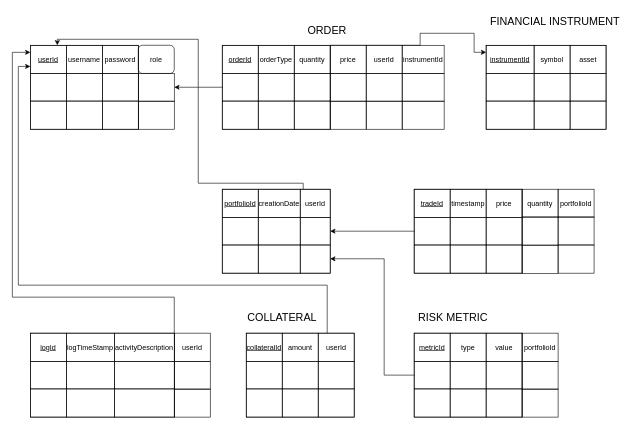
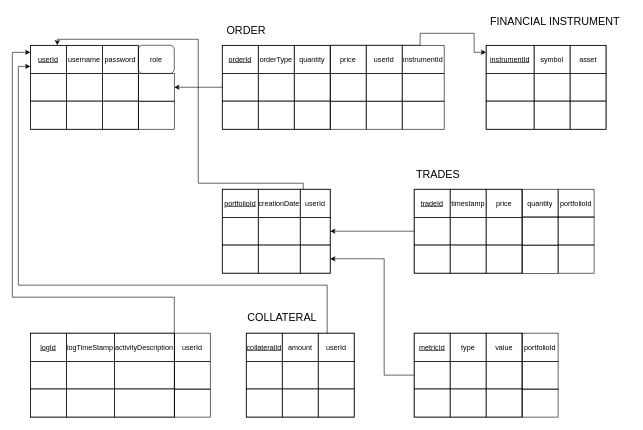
(327, 30) -> (246, 30)
none -> (438, 174)
(453, 318) -> none
